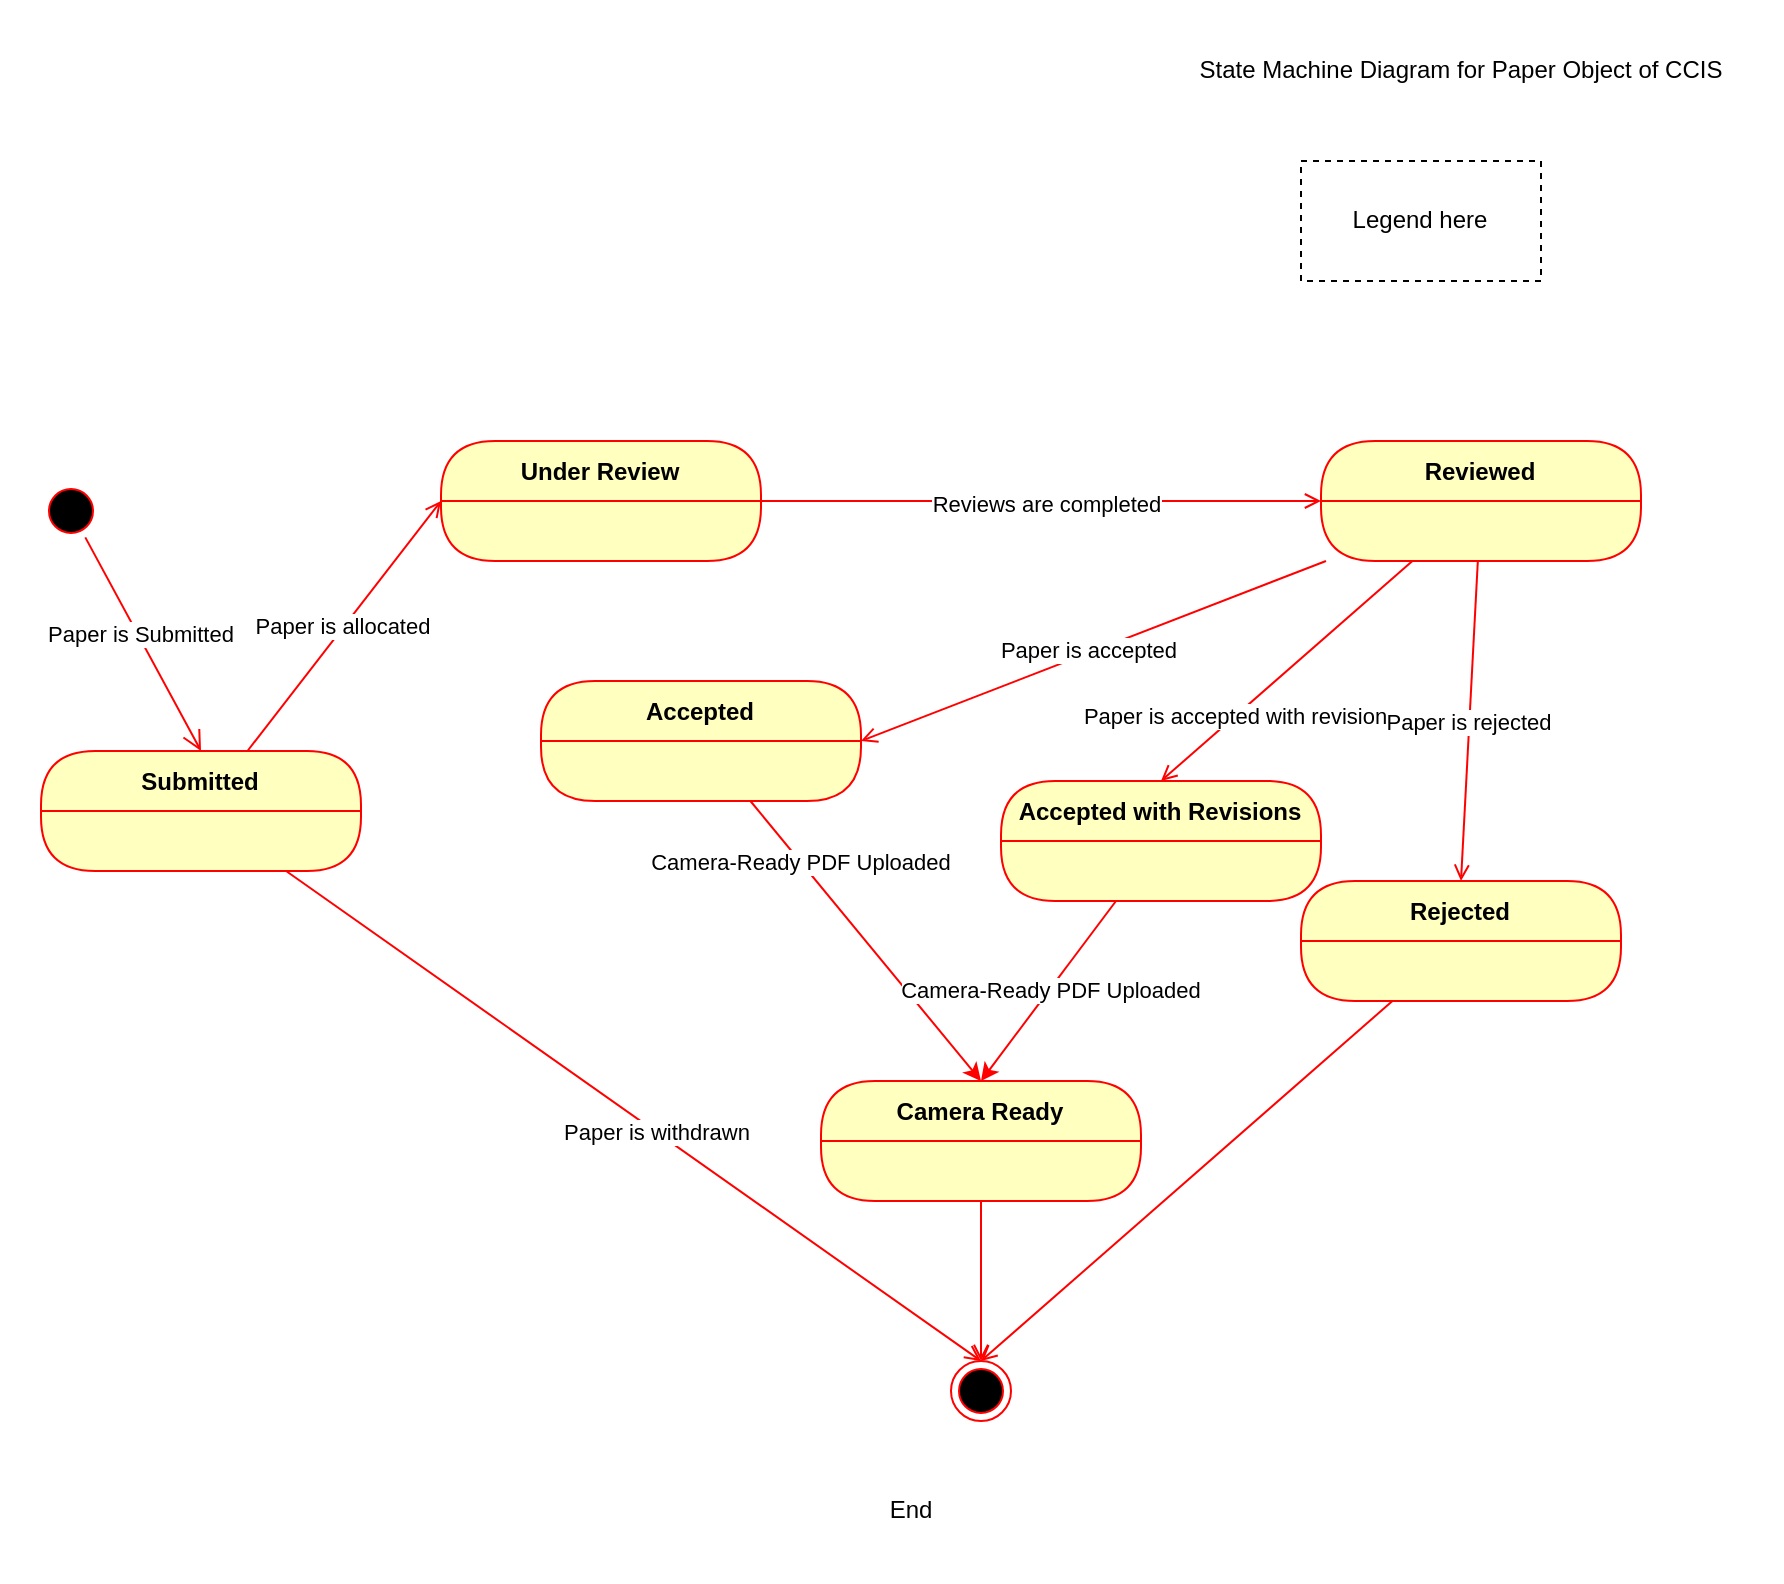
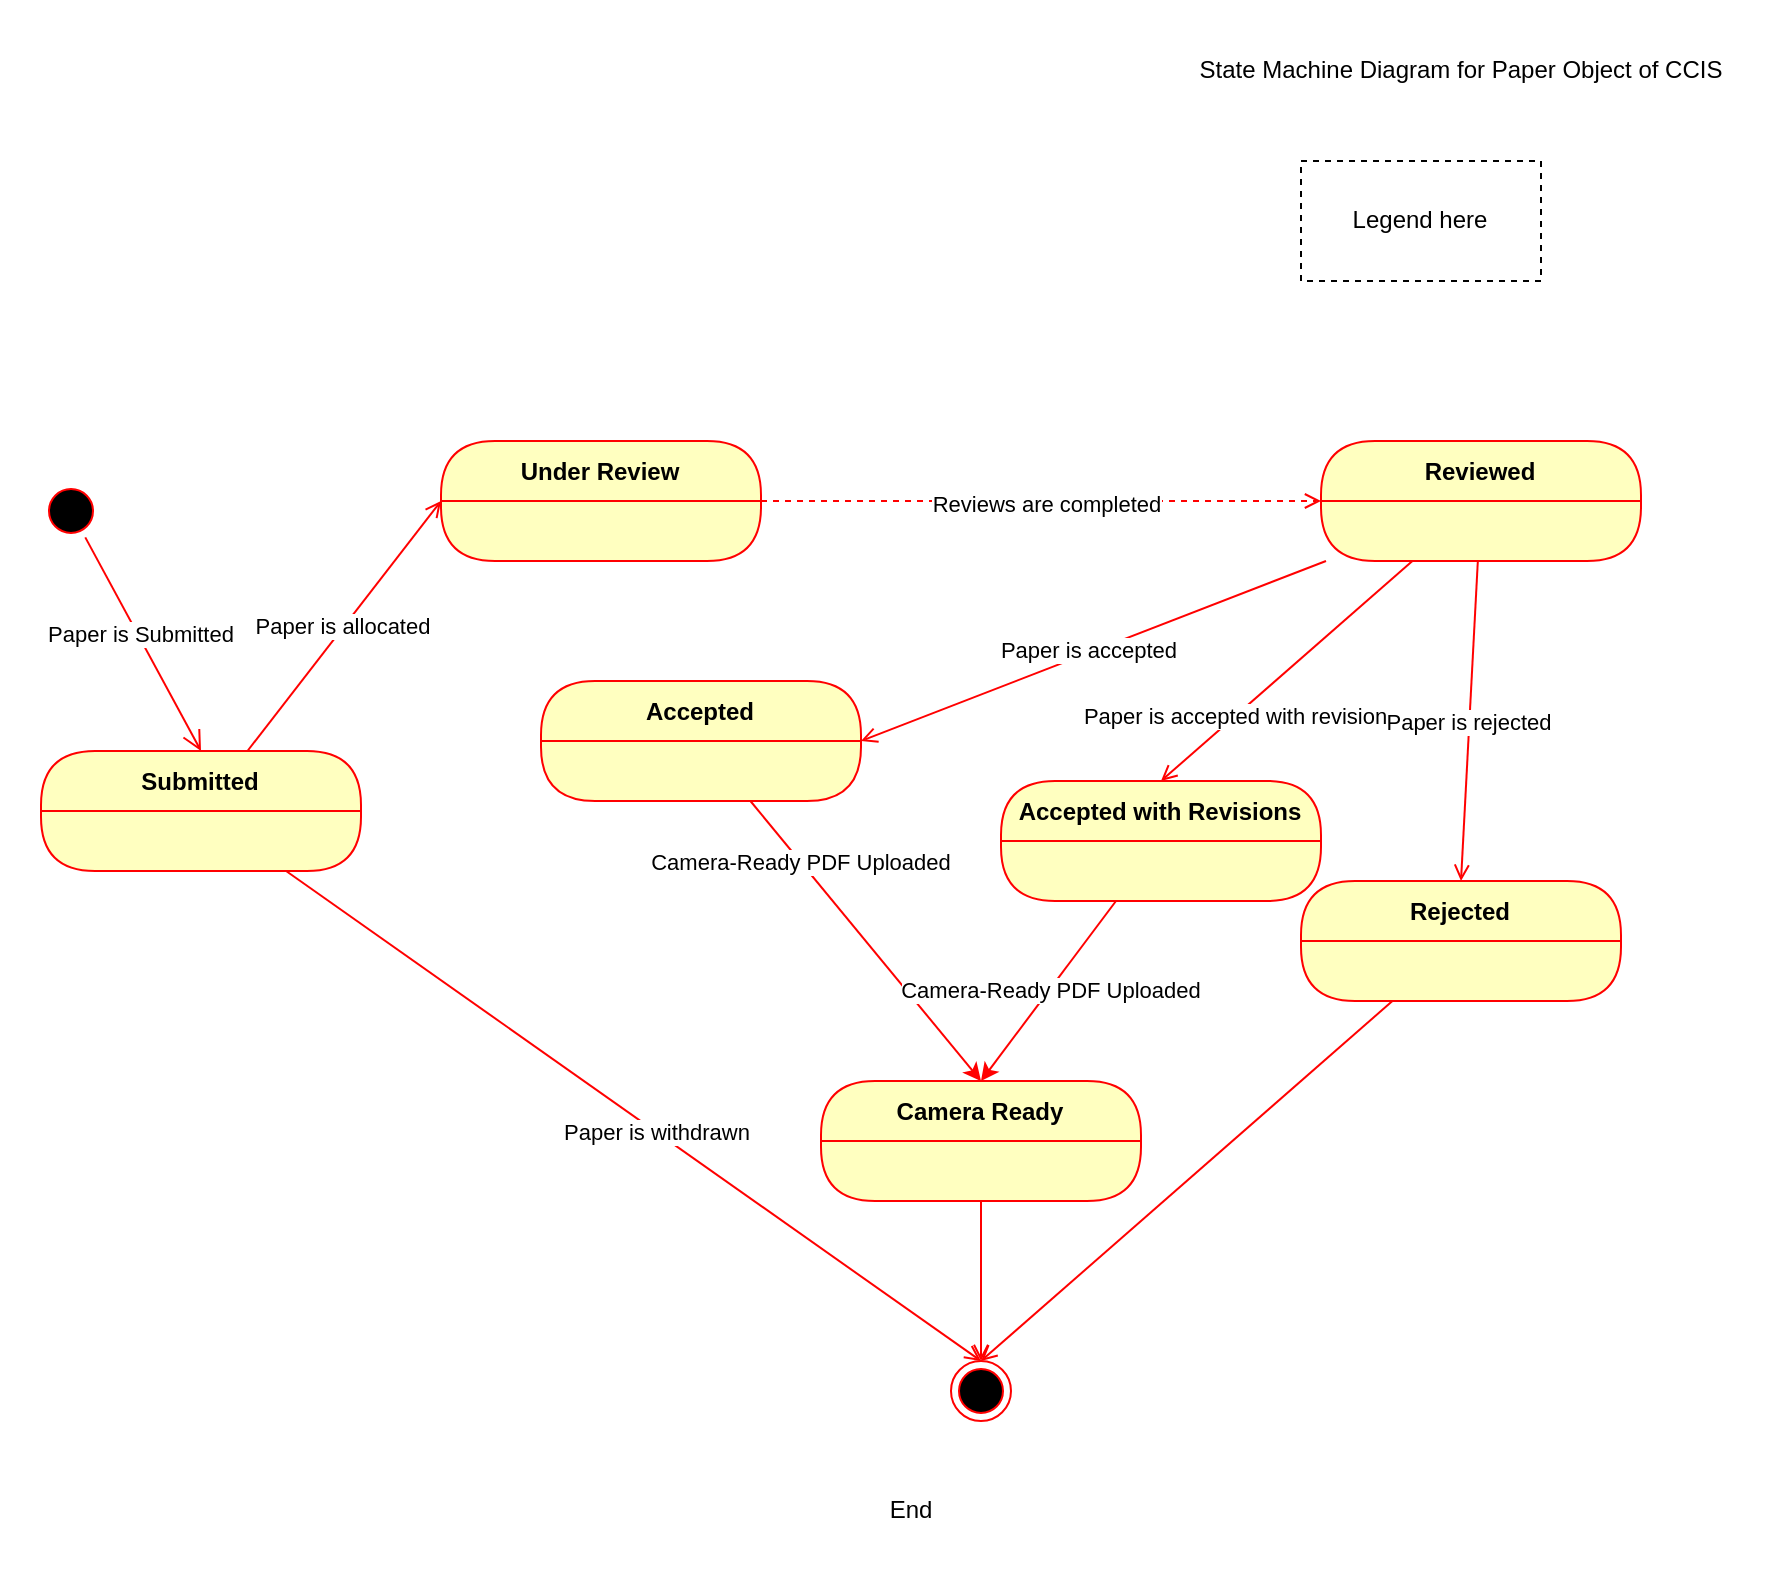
(846, 501) -> (846, 501)
